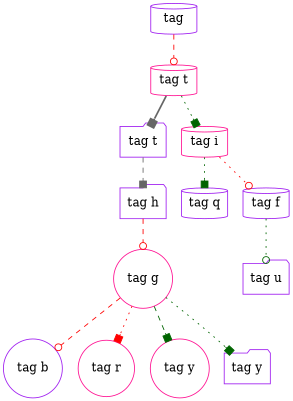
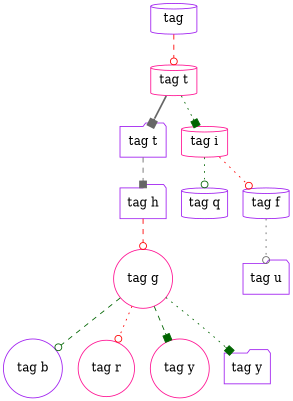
(205, 168) -> (205, 168)
(266, 238) -> (266, 238)
(91, 321) -> (91, 321)
(126, 321) -> (126, 321)
